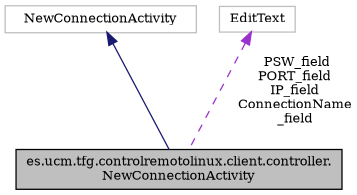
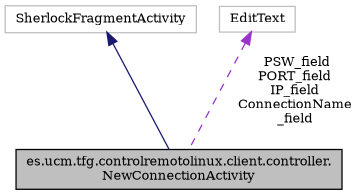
(101, 19) -> (101, 19)
